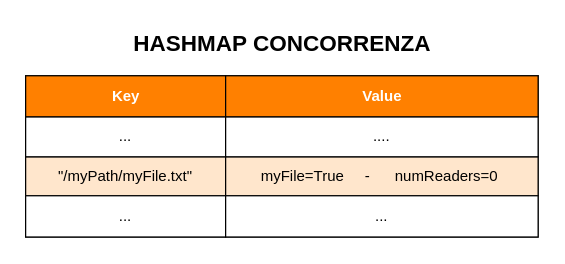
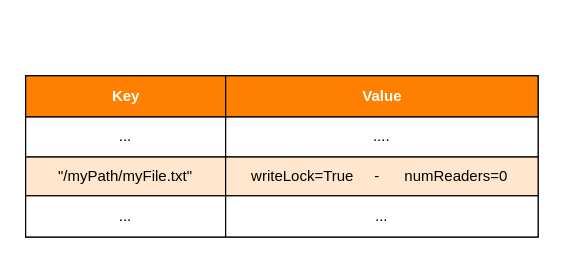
(282, 44) -> none
(382, 177) -> (382, 177)
